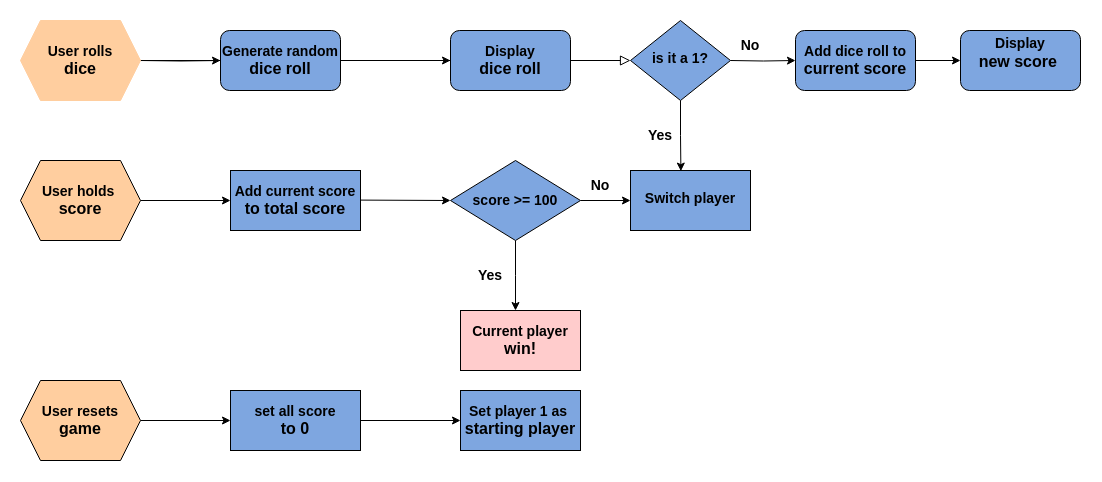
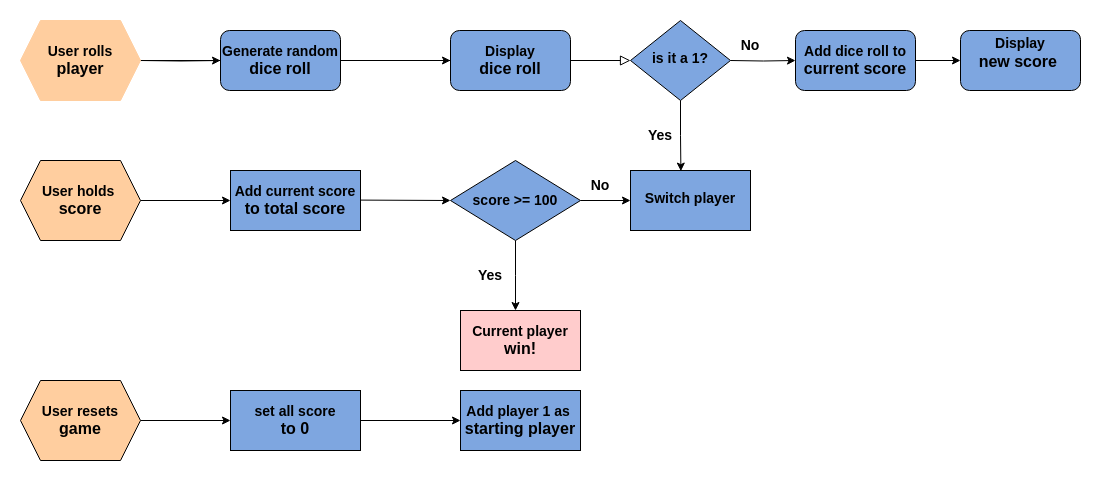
(81, 61) -> (81, 61)
(521, 421) -> (521, 421)
